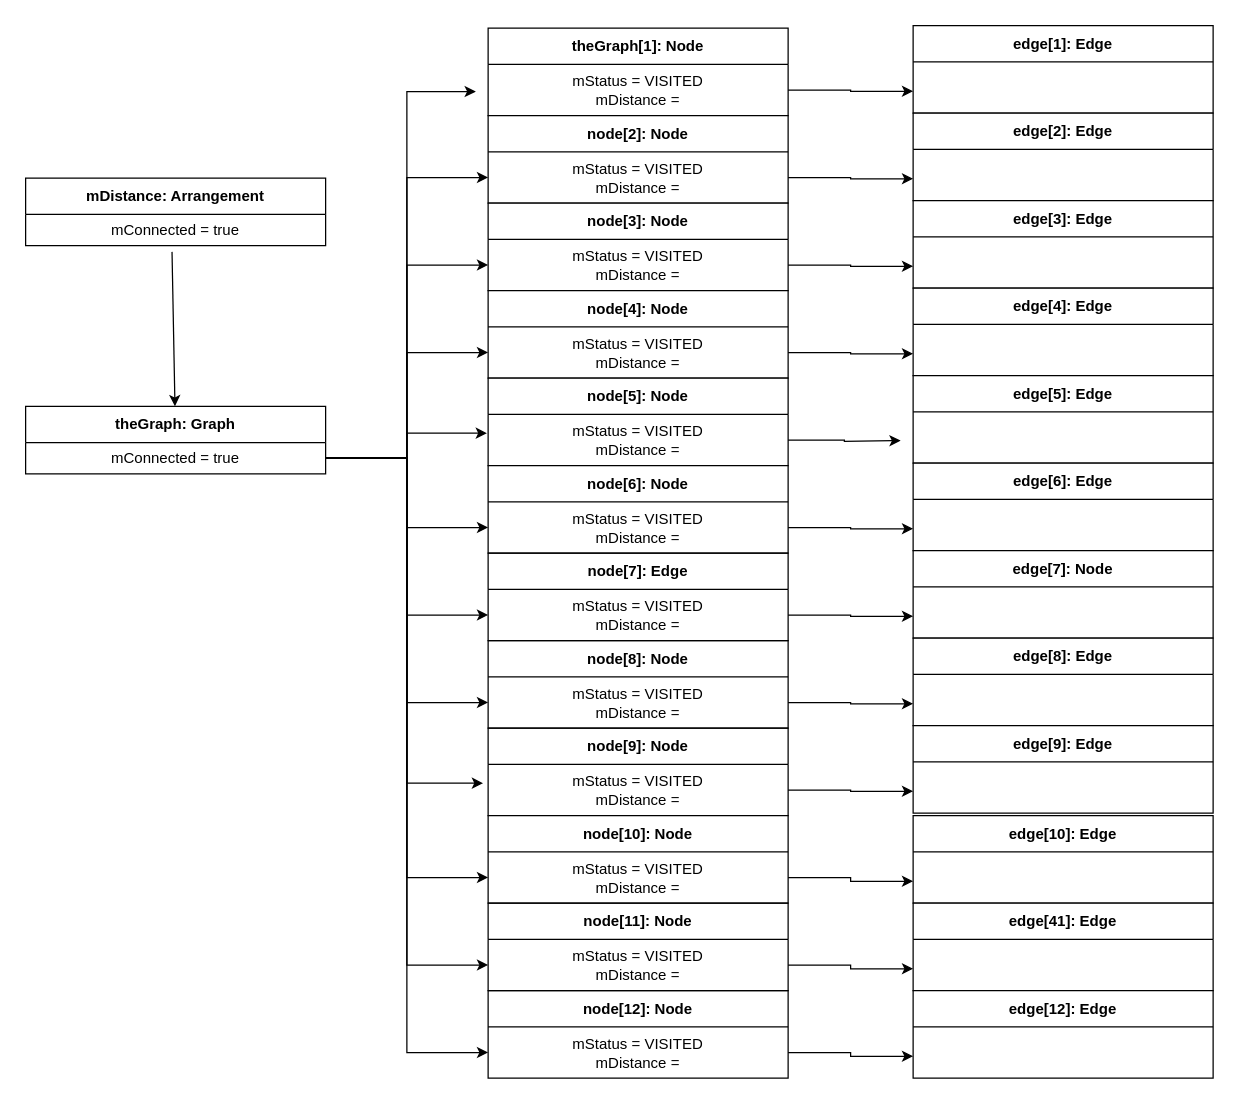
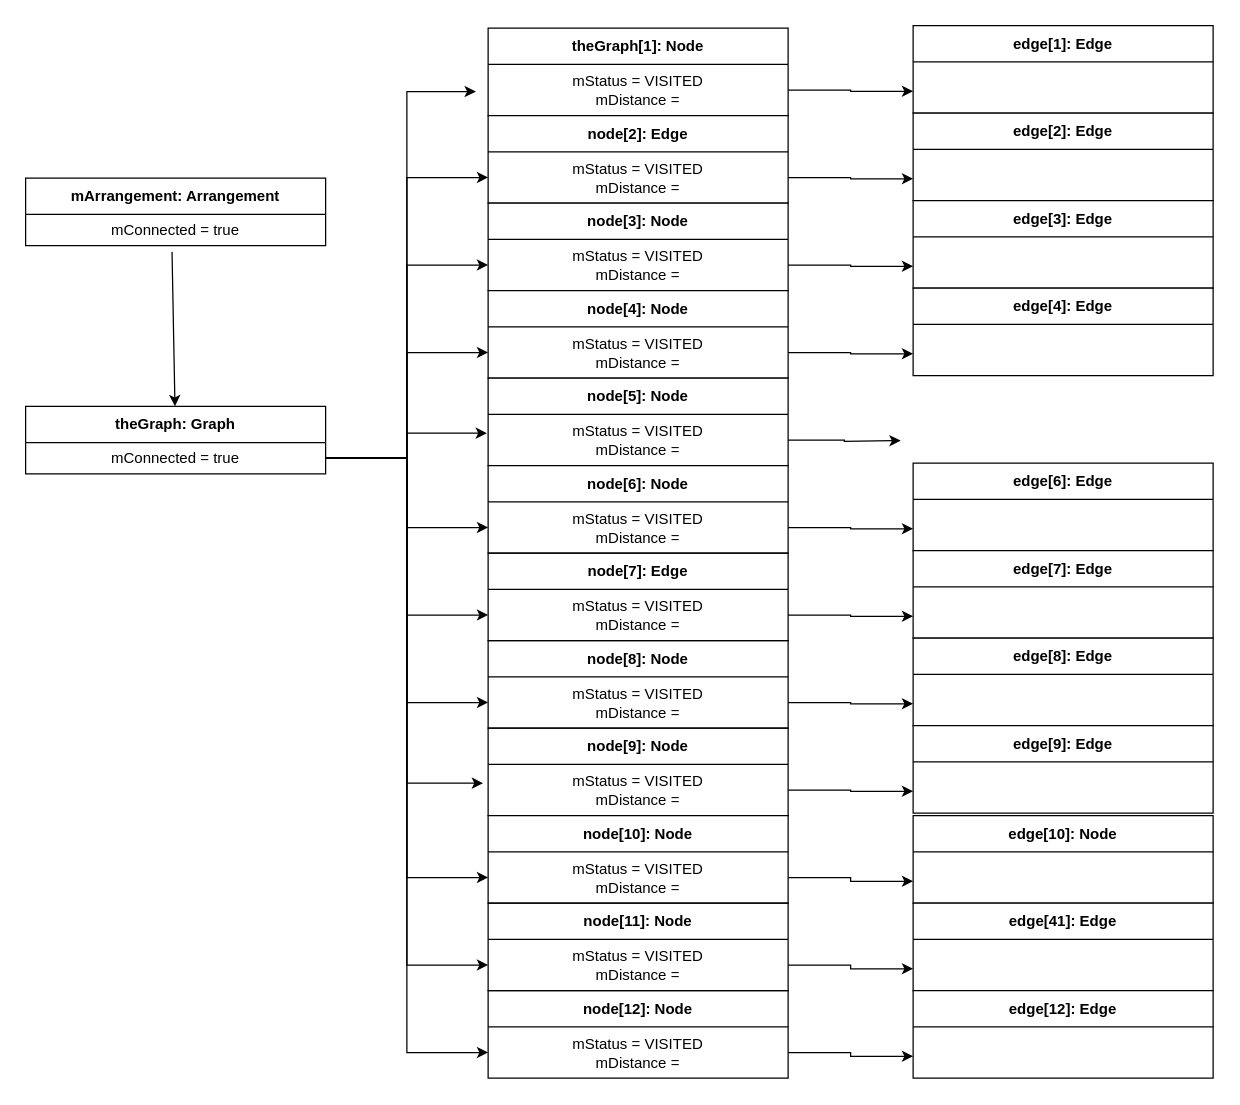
(638, 134) -> (638, 134)
(176, 197) -> (176, 197)
(1063, 419) -> none
(1063, 569) -> (1063, 569)
(1063, 834) -> (1063, 834)
